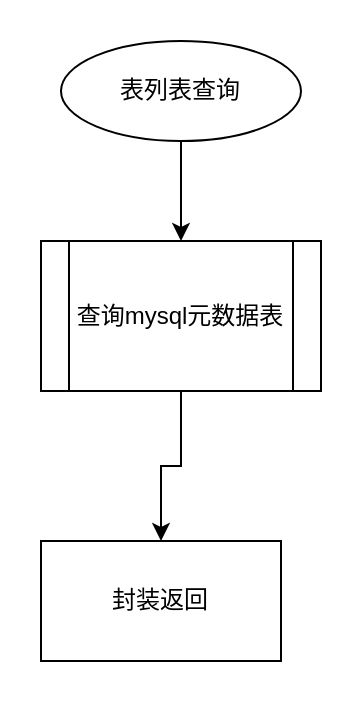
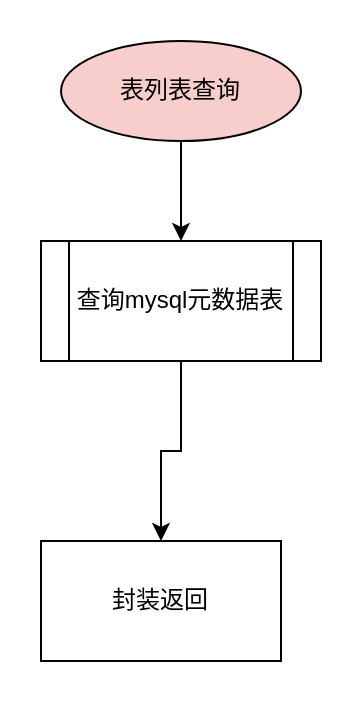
(181, 91) -> (181, 91)
(181, 316) -> (181, 301)
